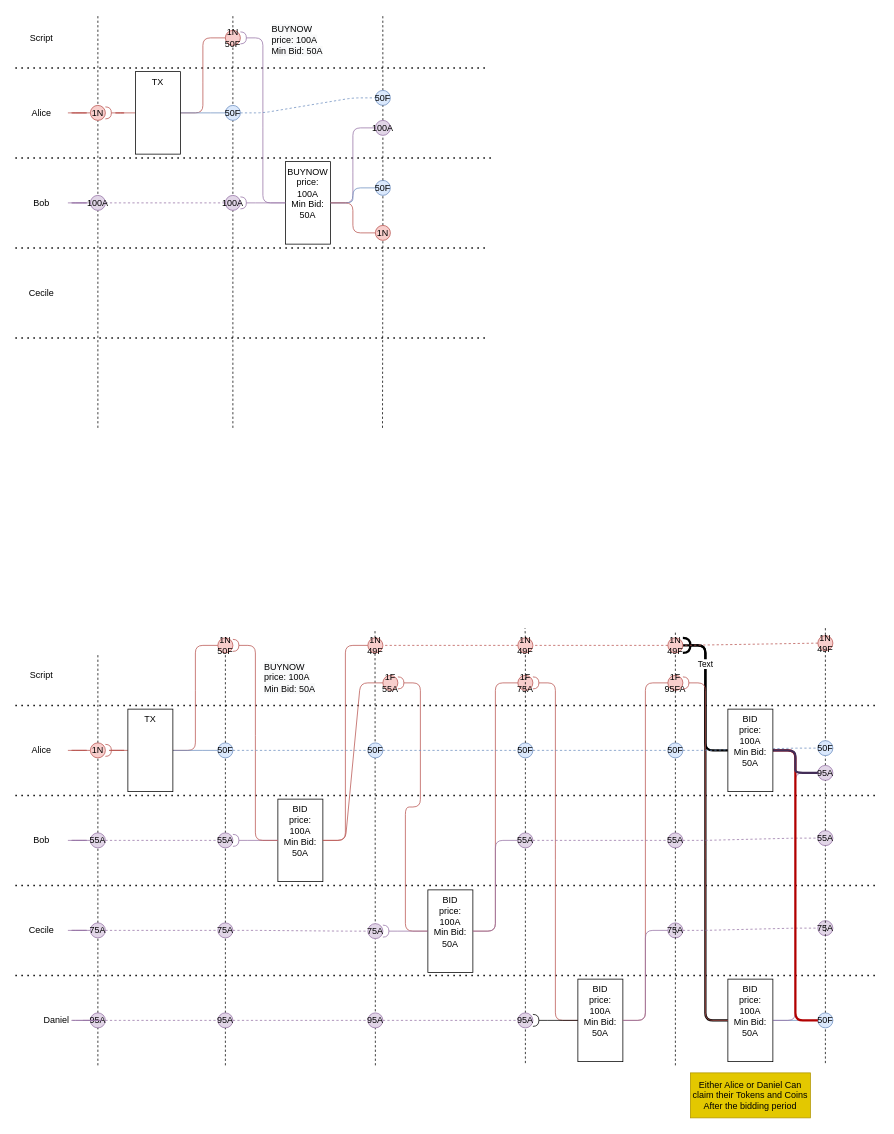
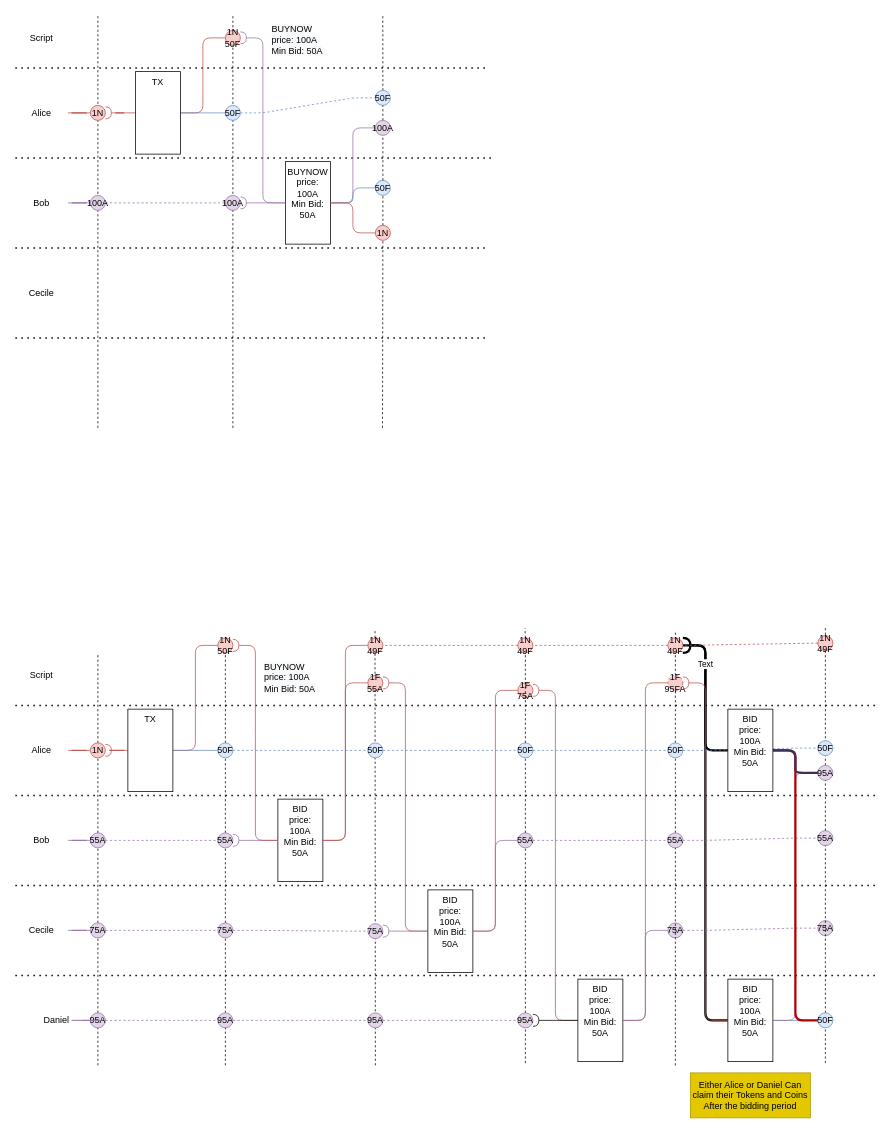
(390, 683) -> (375, 683)
(525, 683) -> (525, 690)
(675, 683) -> (675, 683)
